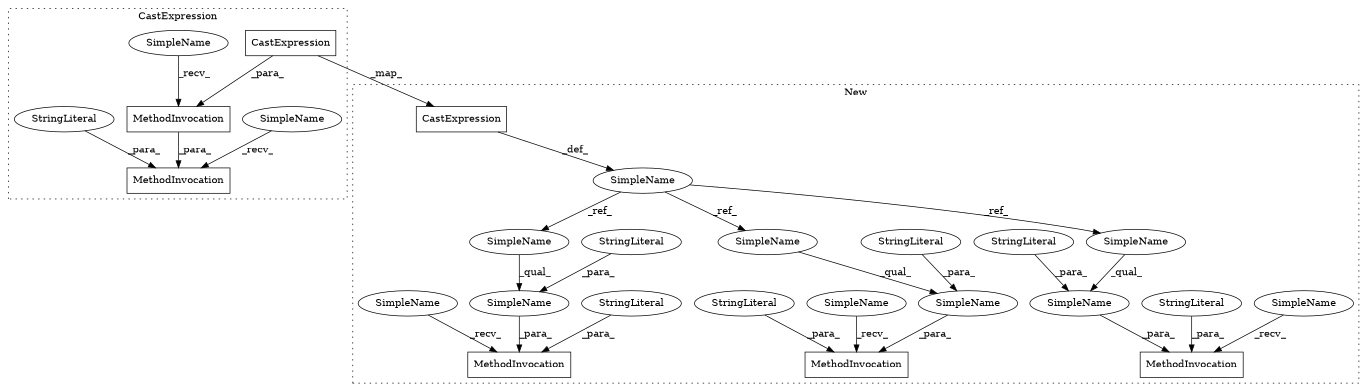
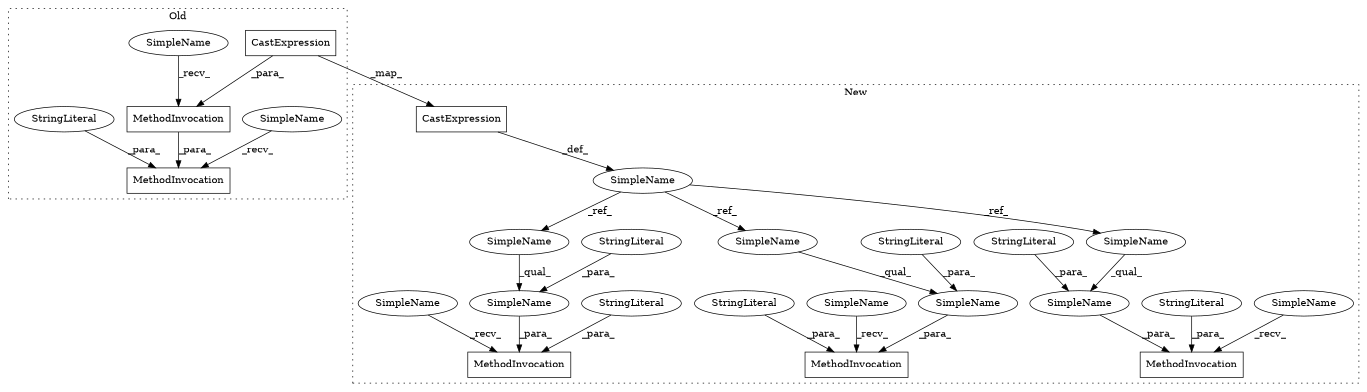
(178, 17) -> (178, 17)
